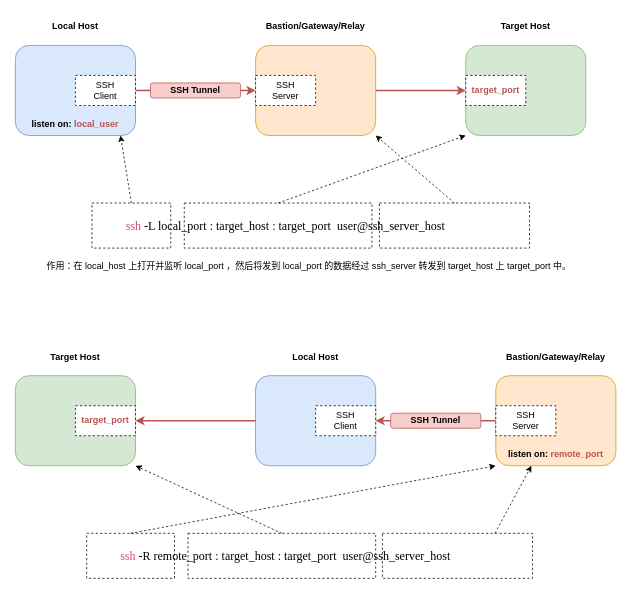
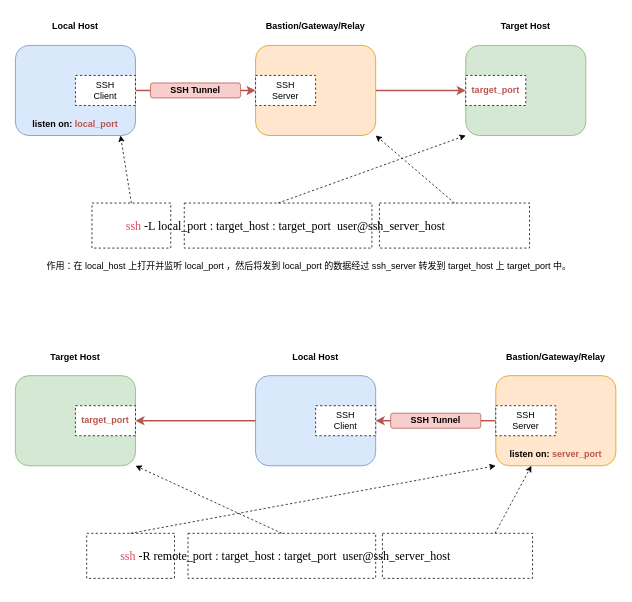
(75, 124) -> (75, 124)
(555, 454) -> (555, 454)
